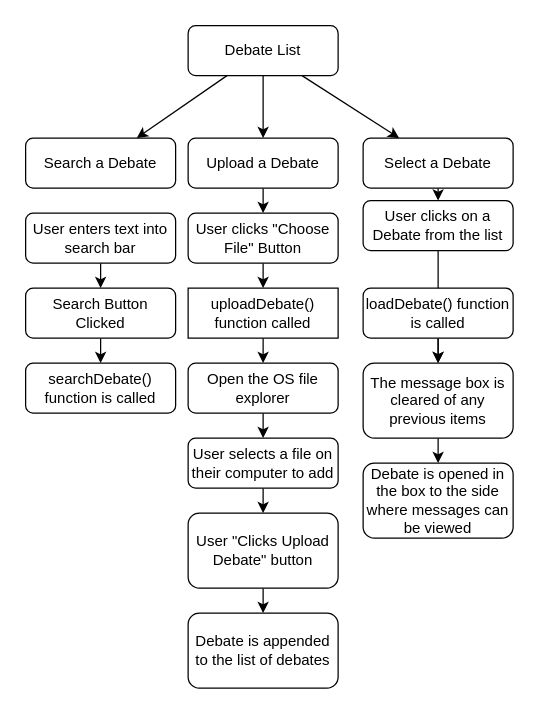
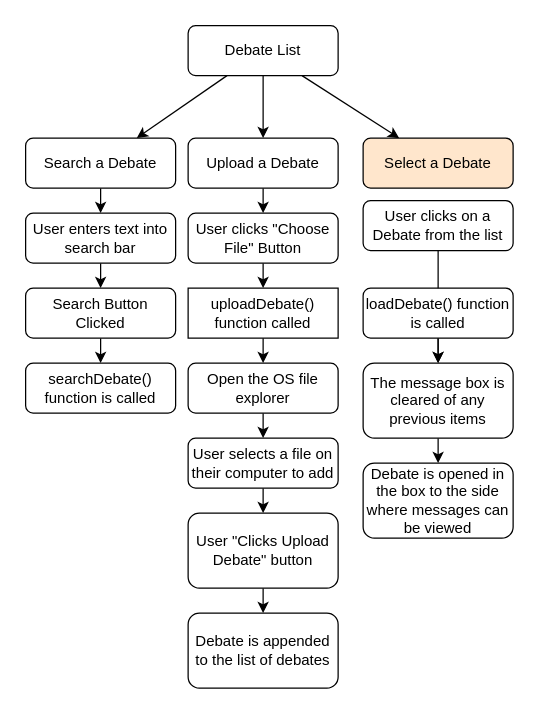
(438, 163) -> (438, 163)
(438, 190) -> none
none -> (101, 196)
